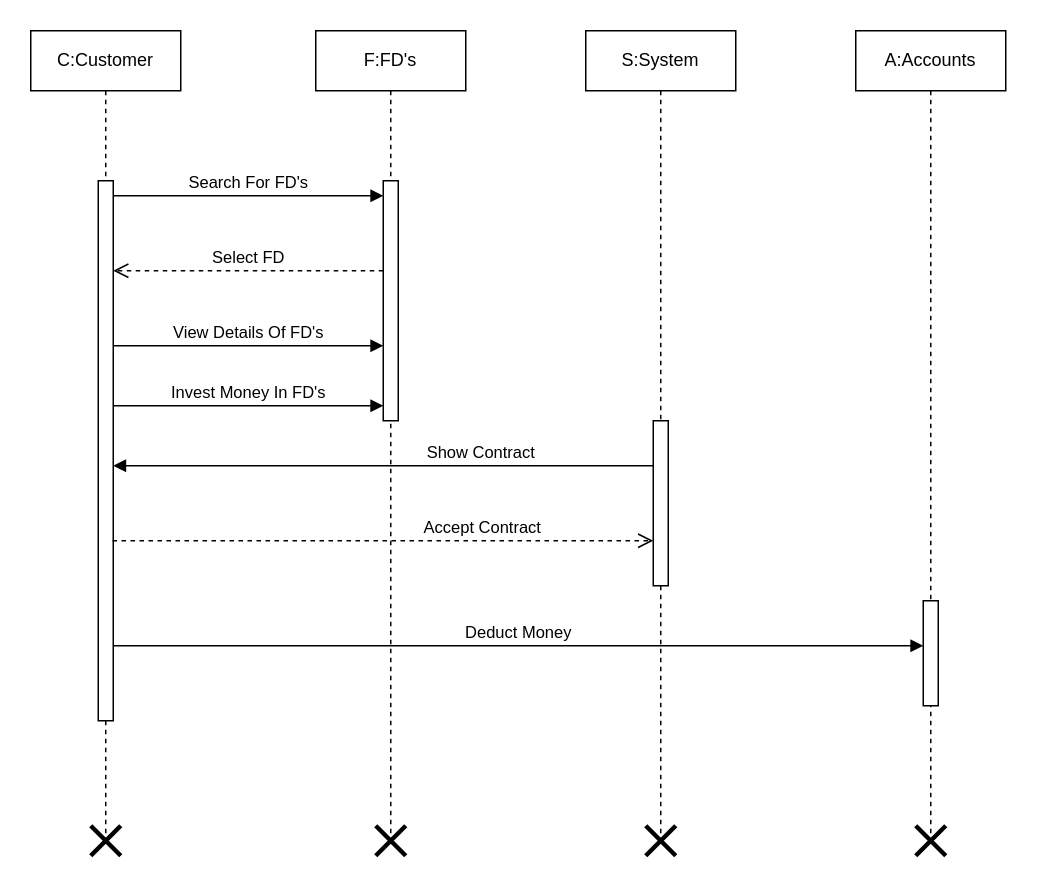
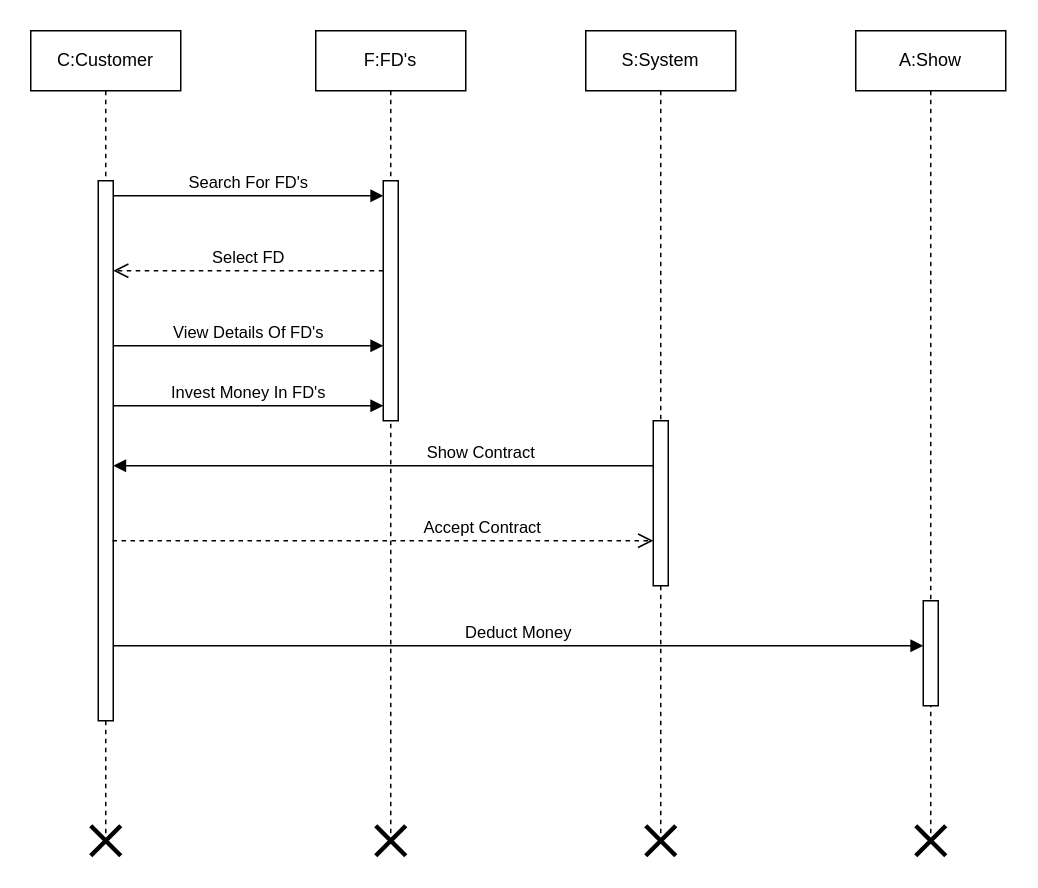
(931, 61) -> (931, 61)
